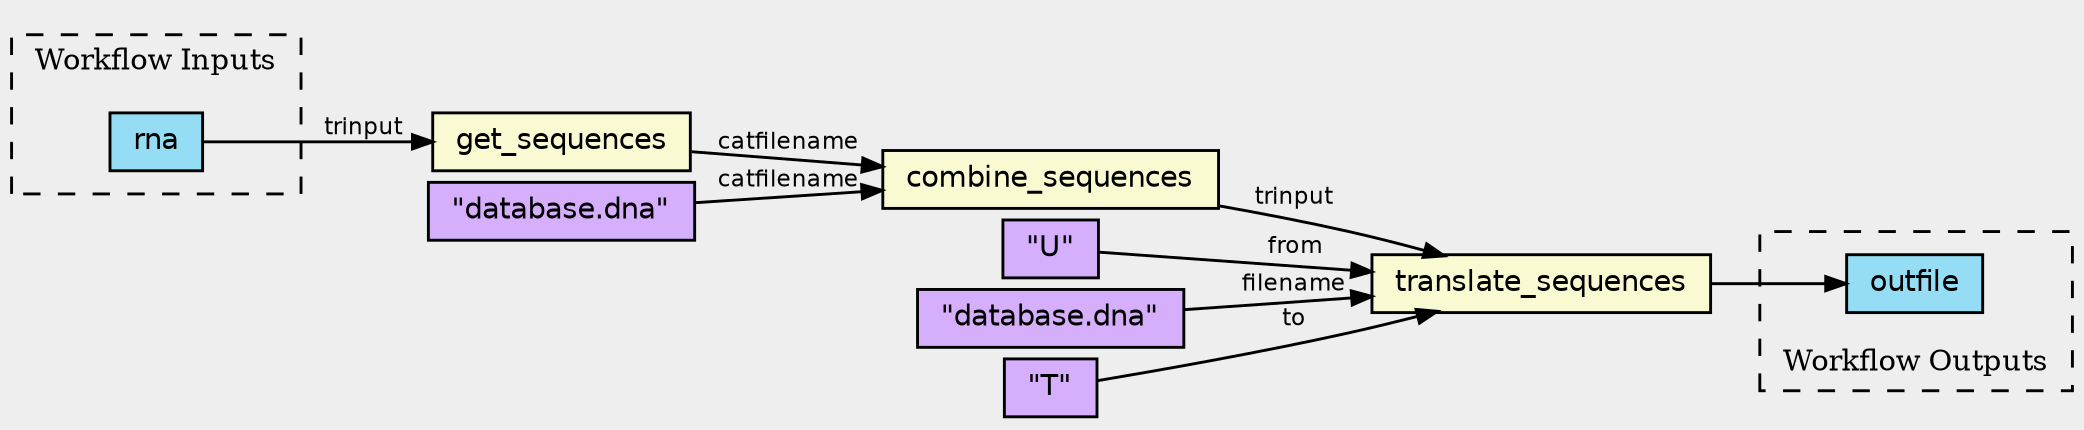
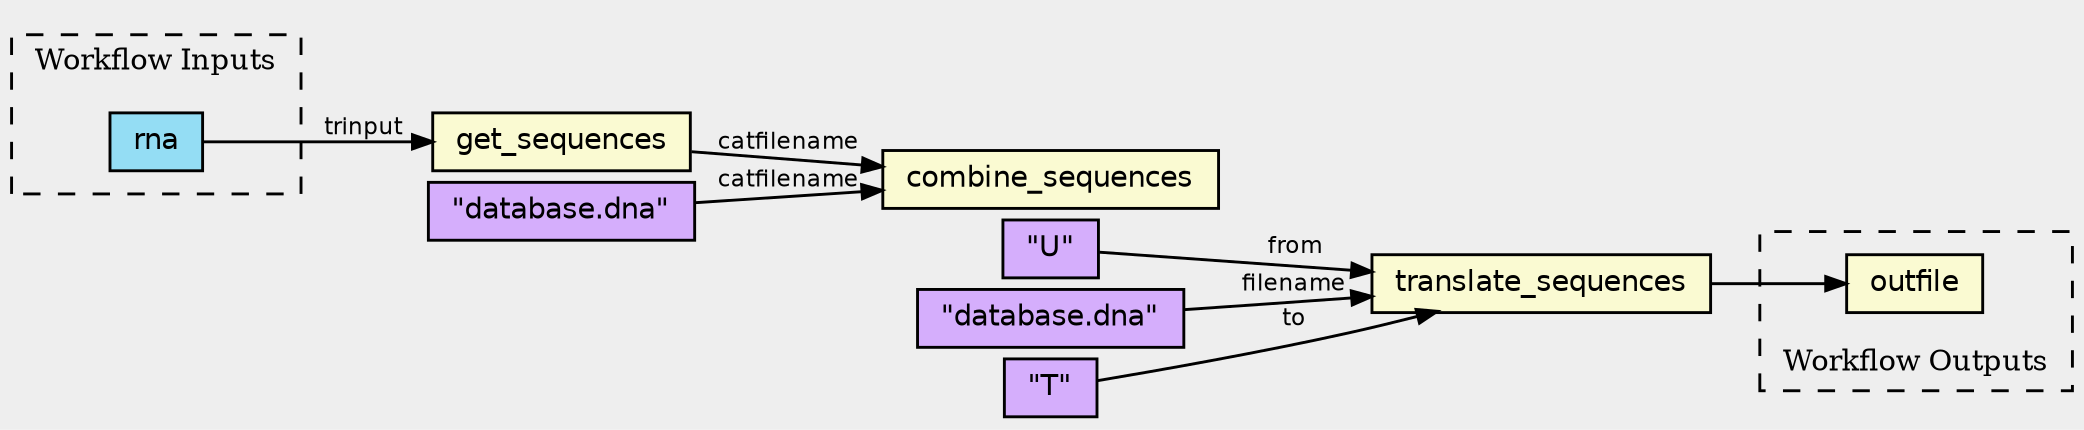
(1322, 226) -> none
(1915, 284) -> (1915, 284)
